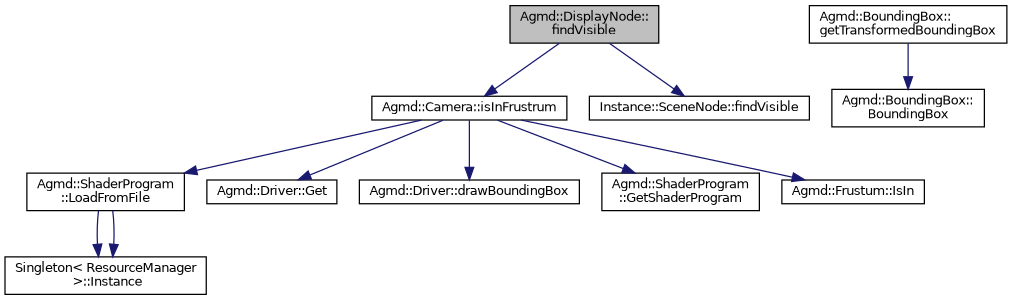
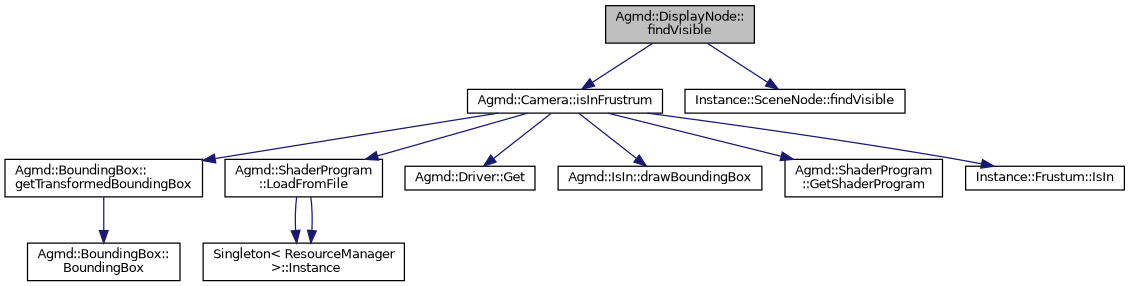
none -> (357, 136)
(469, 192) -> (660, 178)
(853, 192) -> (1045, 178)
